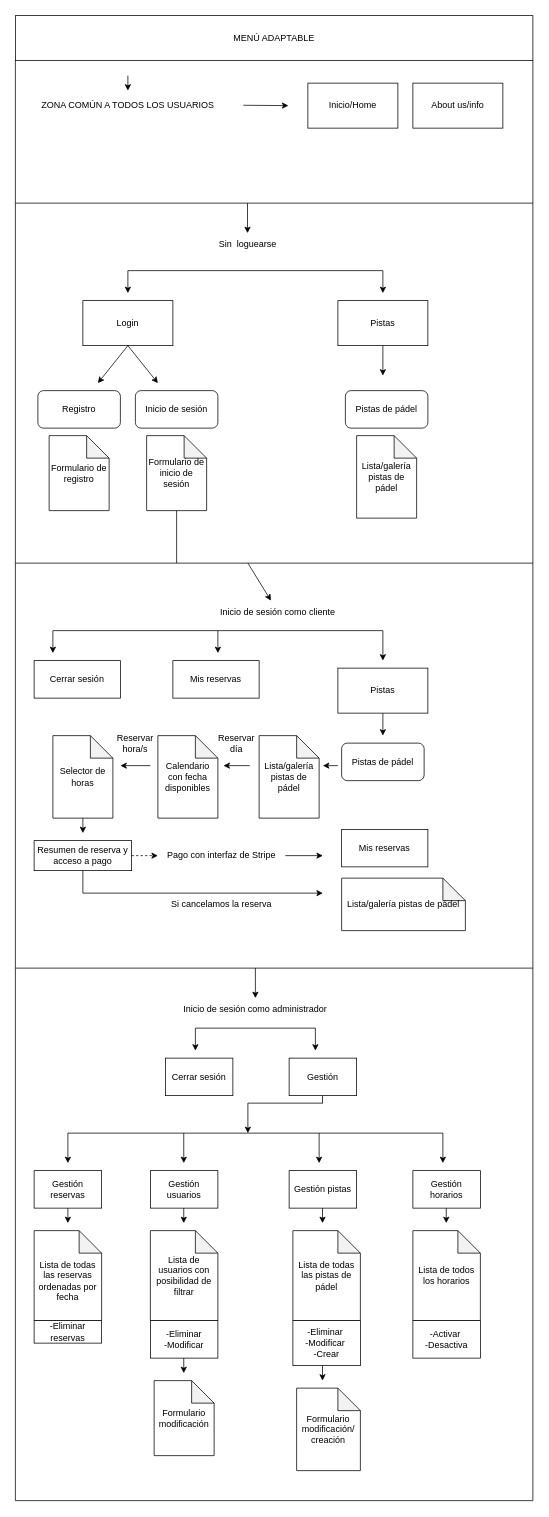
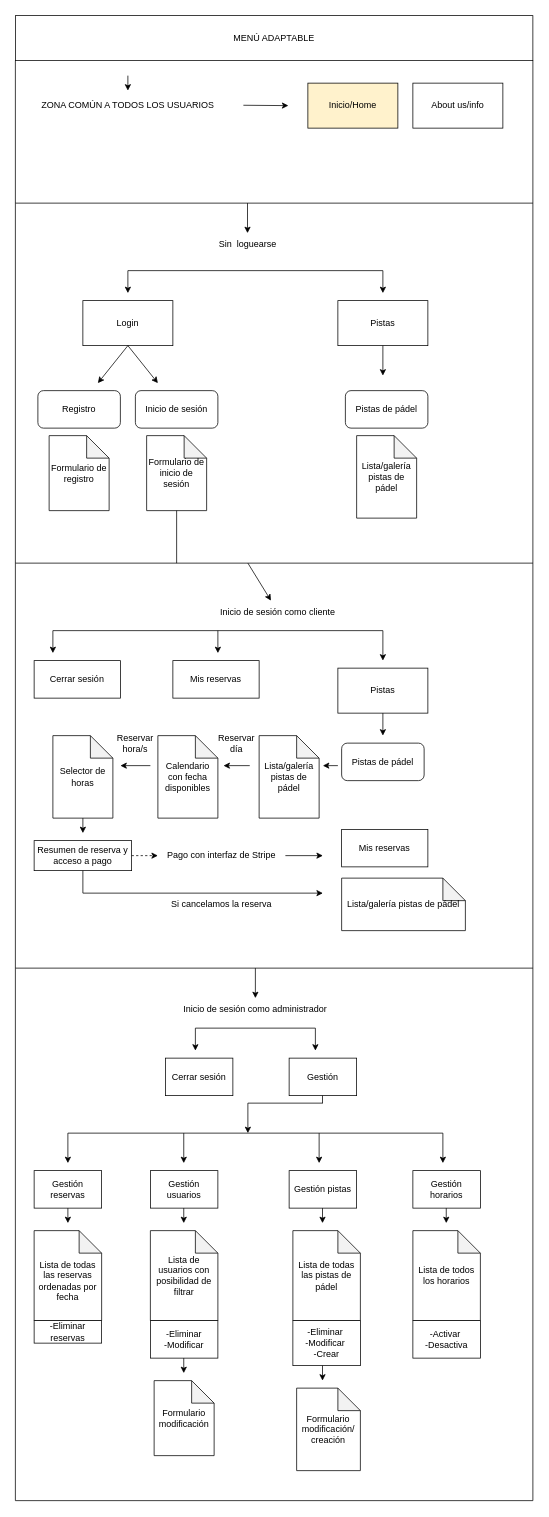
(353, 105) -> (353, 105)
